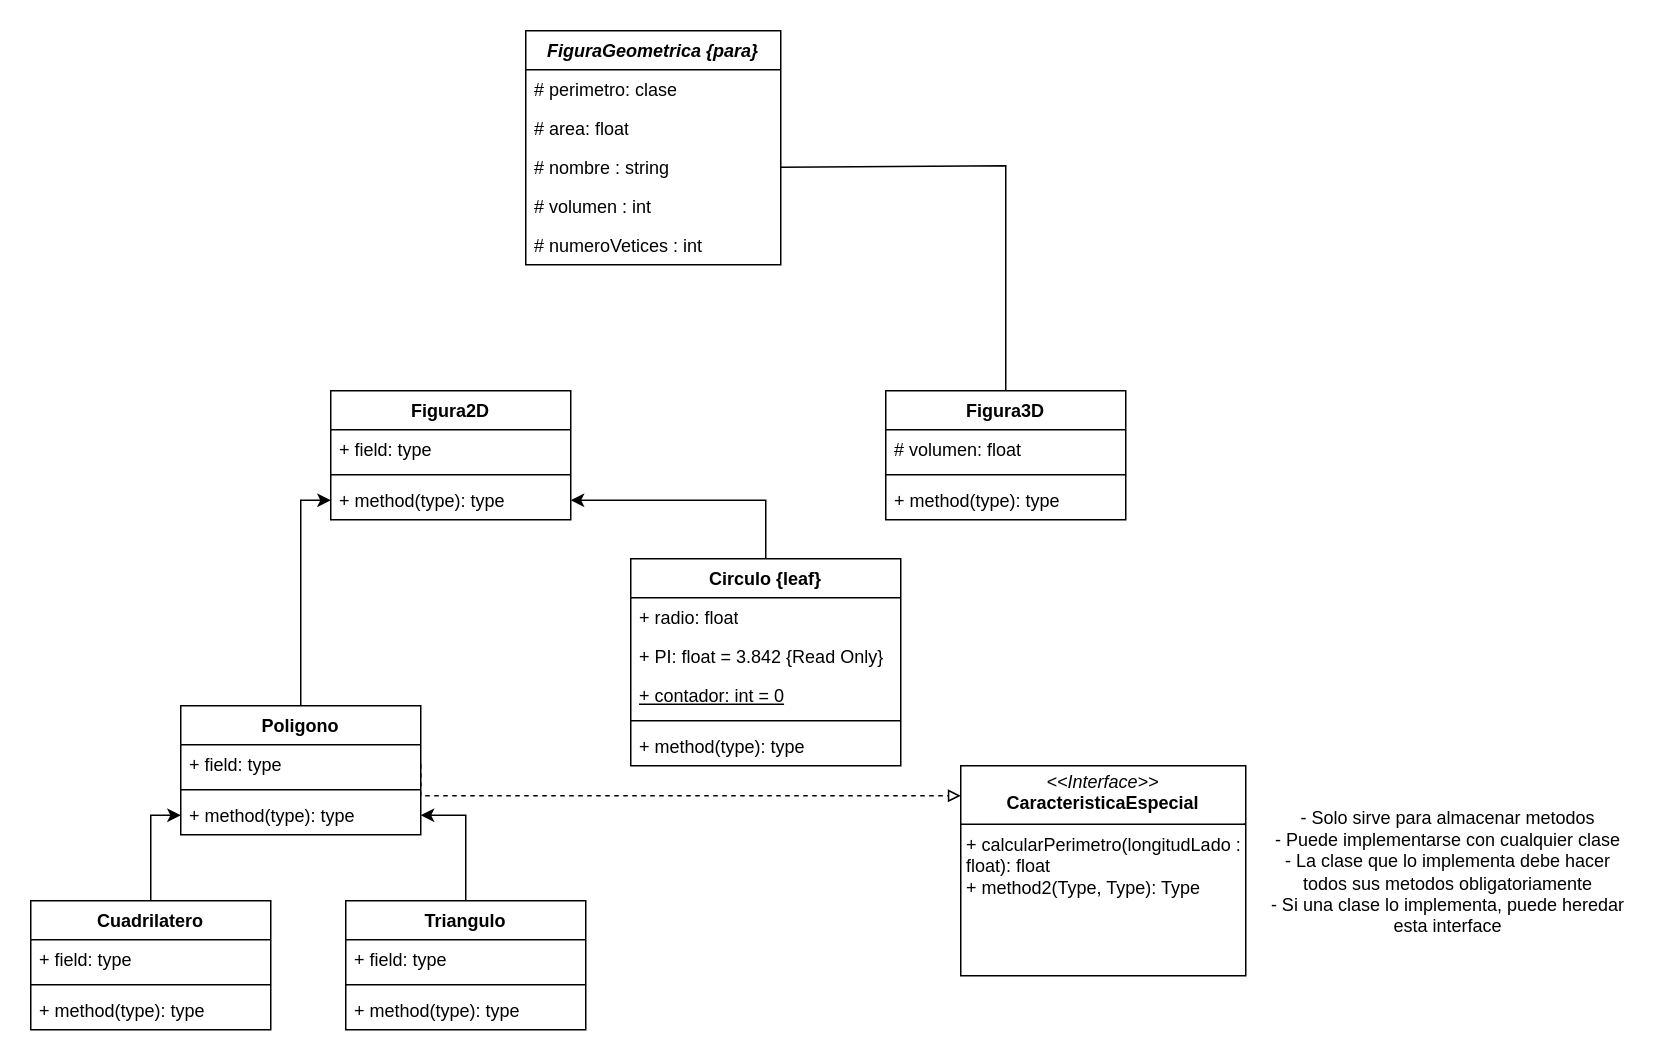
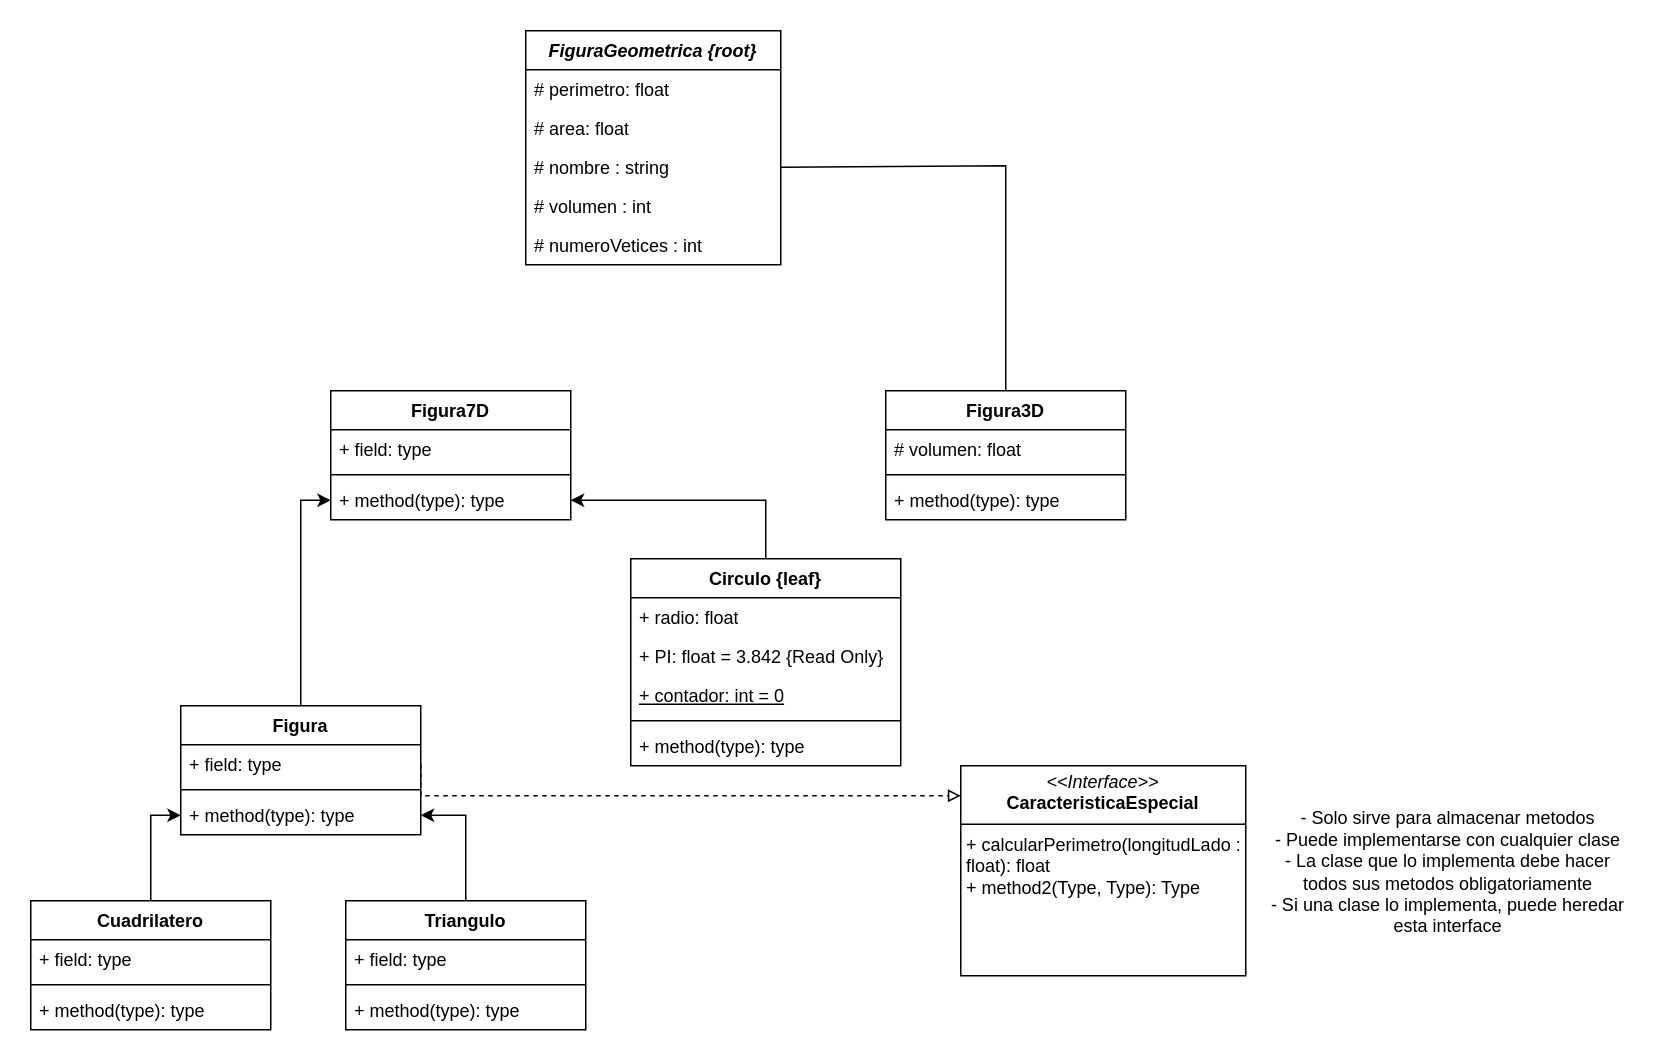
(653, 52) -> (653, 52)
(614, 91) -> (614, 91)
(451, 412) -> (451, 412)
(301, 727) -> (301, 727)
